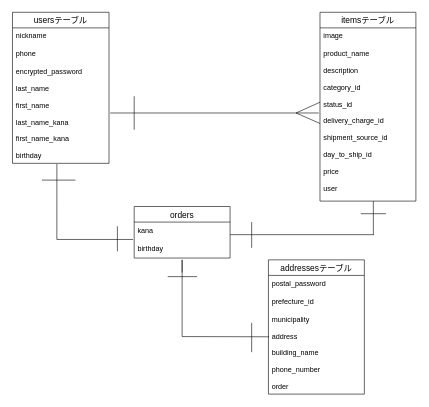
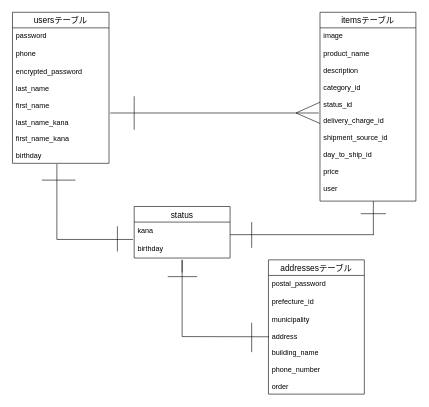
(31, 36) -> (32, 36)
(182, 215) -> (182, 215)
